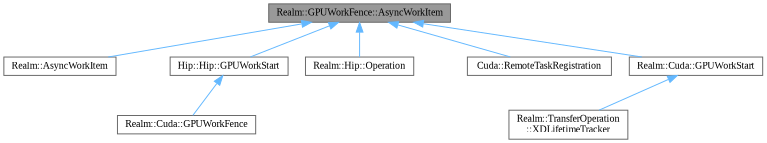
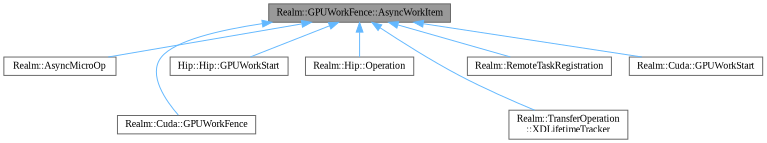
(60, 66) -> (60, 66)
(539, 66) -> (539, 66)
(634, 95) -> (455, 73)
(205, 99) -> (164, 54)
